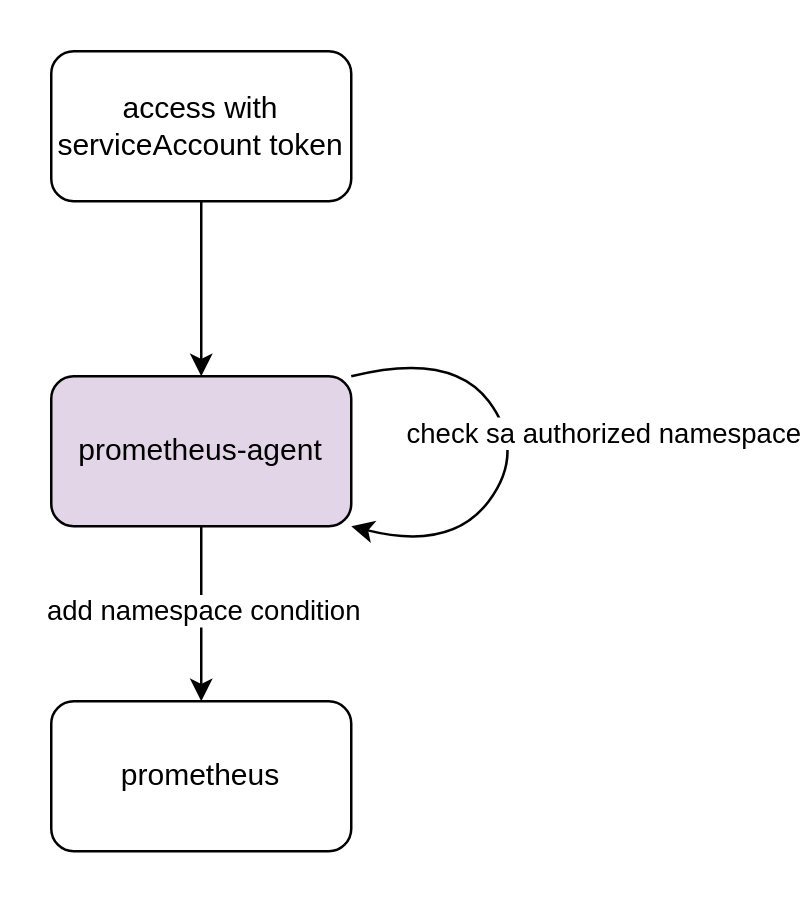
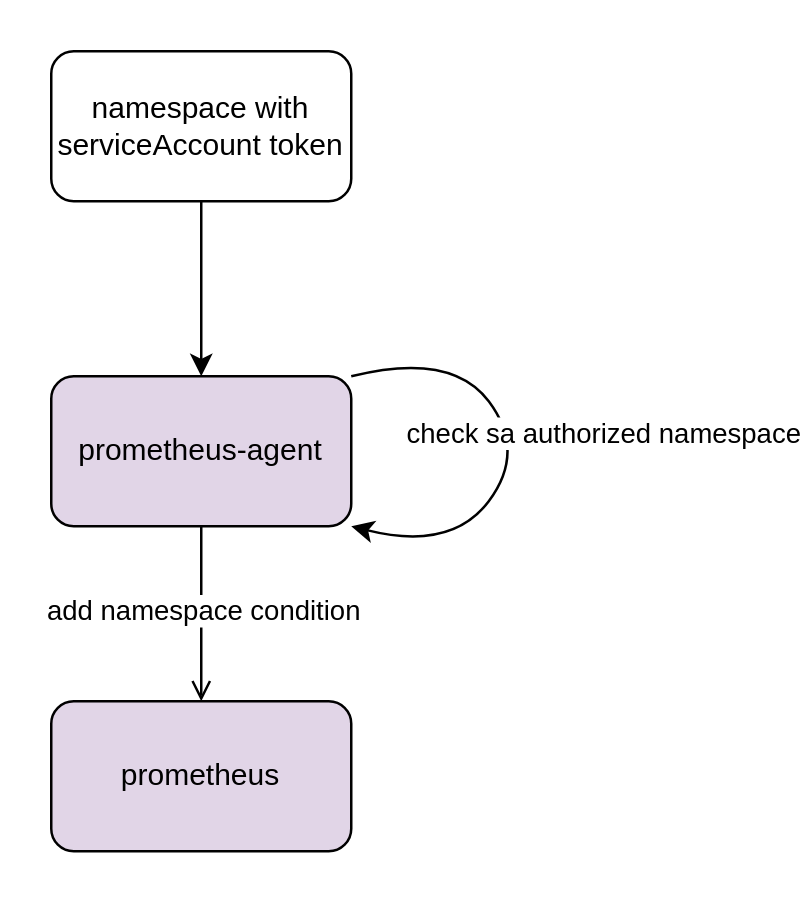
(201, 126) -> (201, 126)
(201, 683) -> (201, 687)
(201, 776) -> (201, 776)
